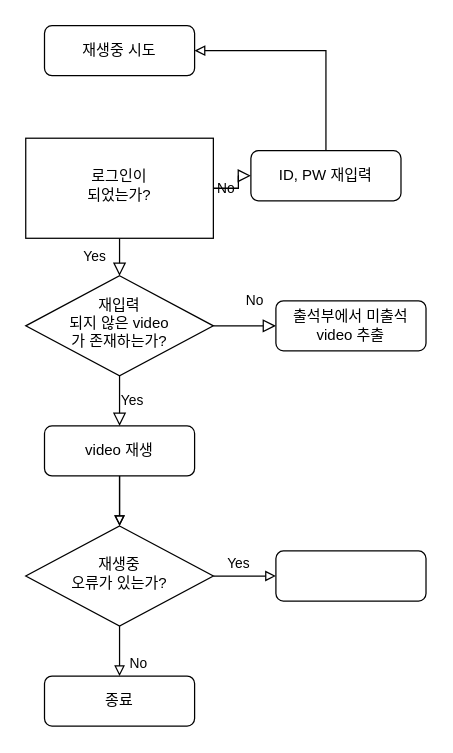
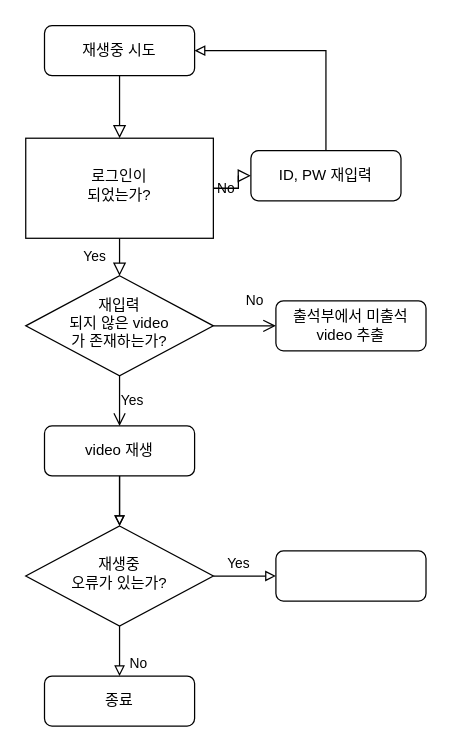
none -> (119, 100)
(262, 326) -> (267, 326)
(119, 411) -> (119, 416)
